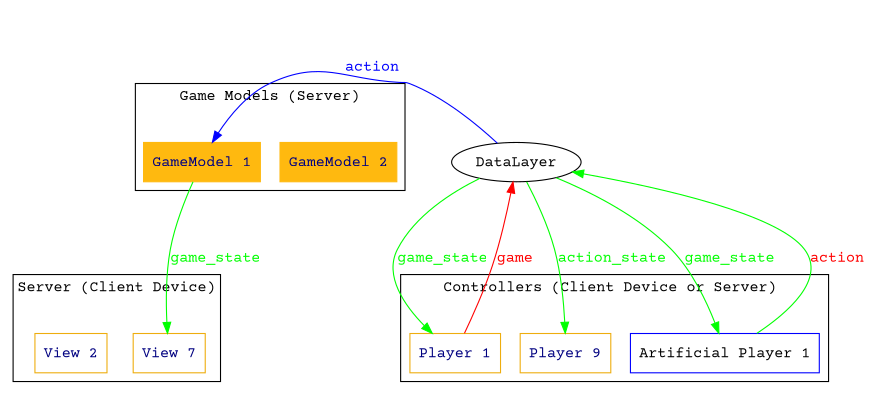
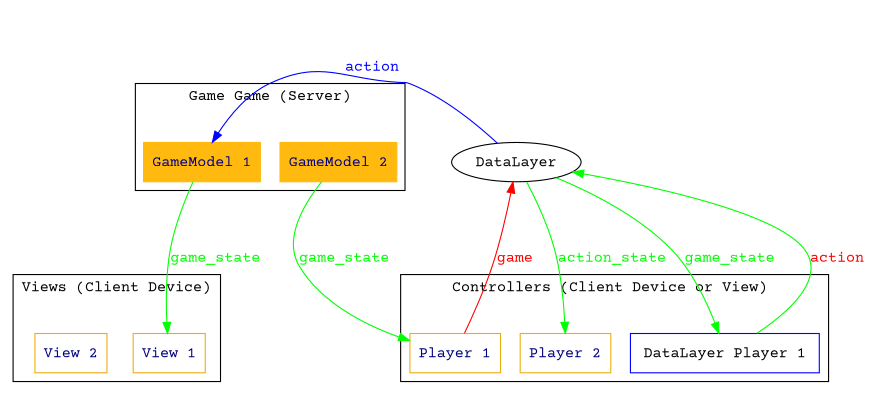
(270, 96) -> (270, 96)
(404, 239) -> (309, 279)
(117, 287) -> (117, 287)
(615, 287) -> (615, 287)
(169, 353) -> (169, 353)
(565, 353) -> (565, 353)
(725, 353) -> (725, 353)
